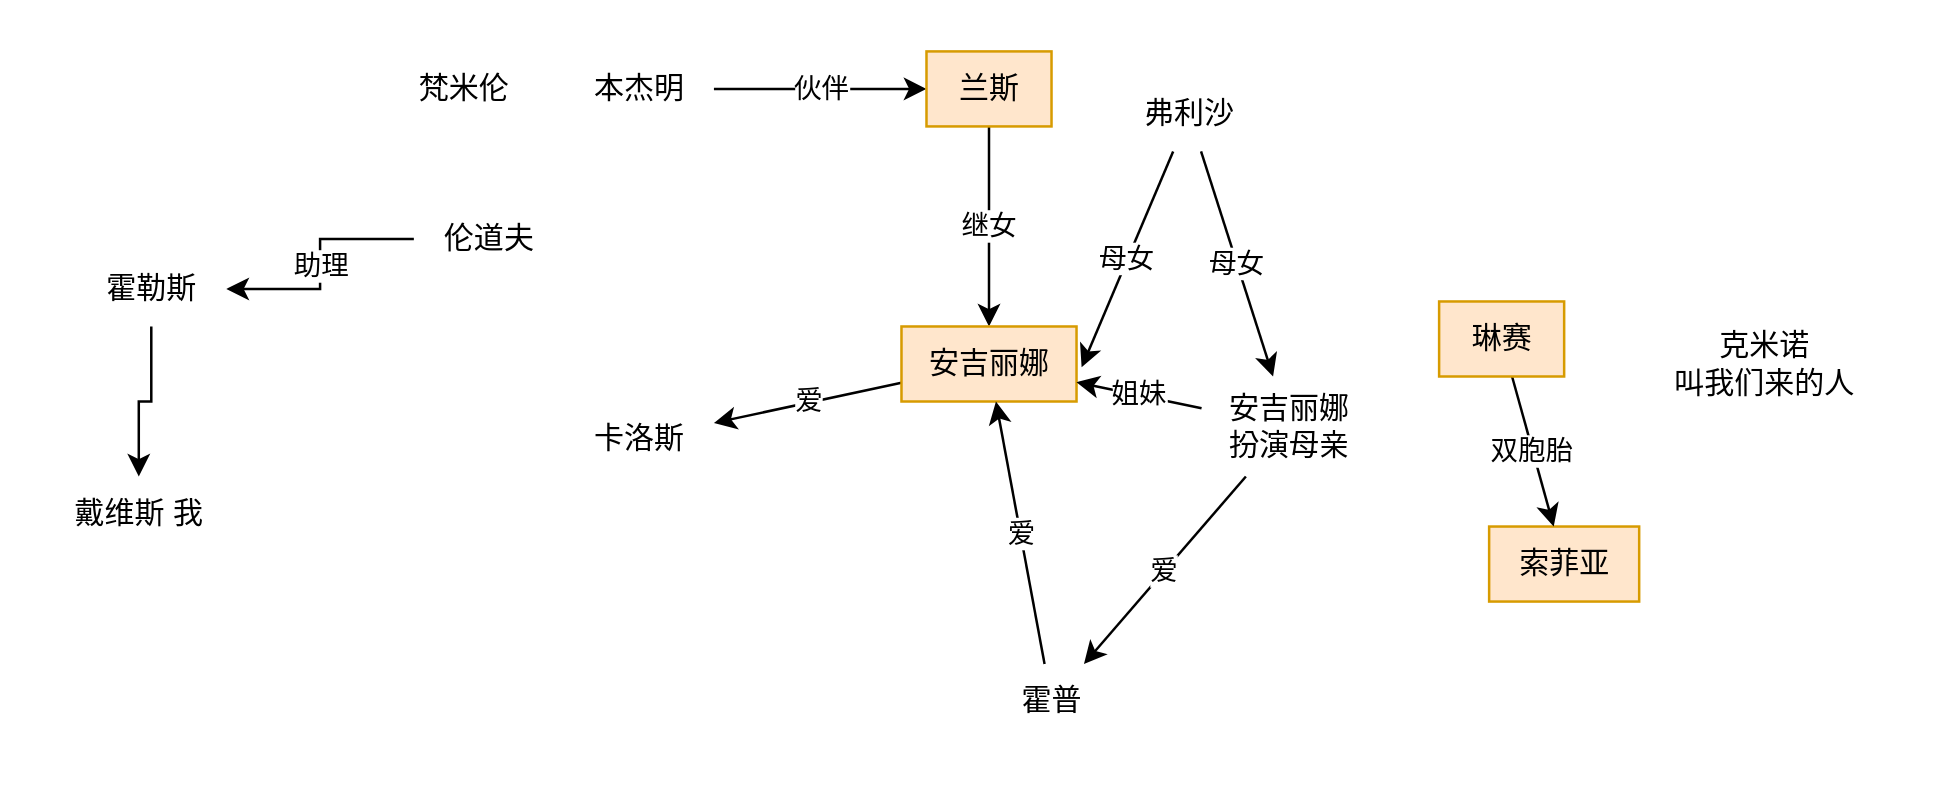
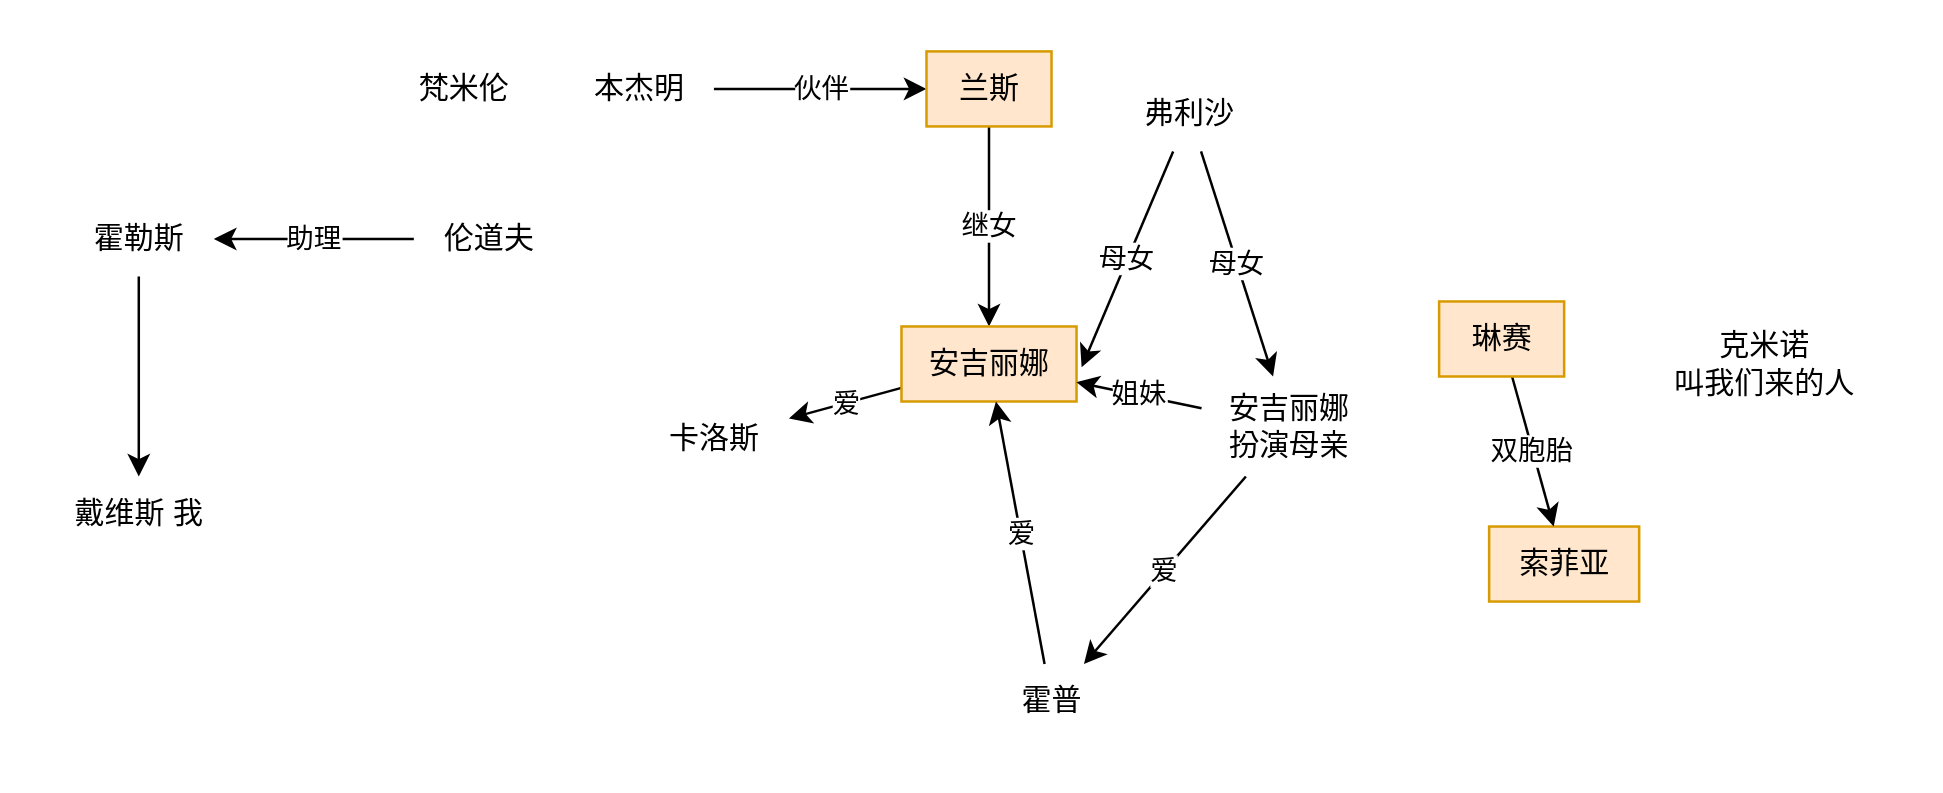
(151, 289) -> (139, 239)
(639, 439) -> (714, 439)
